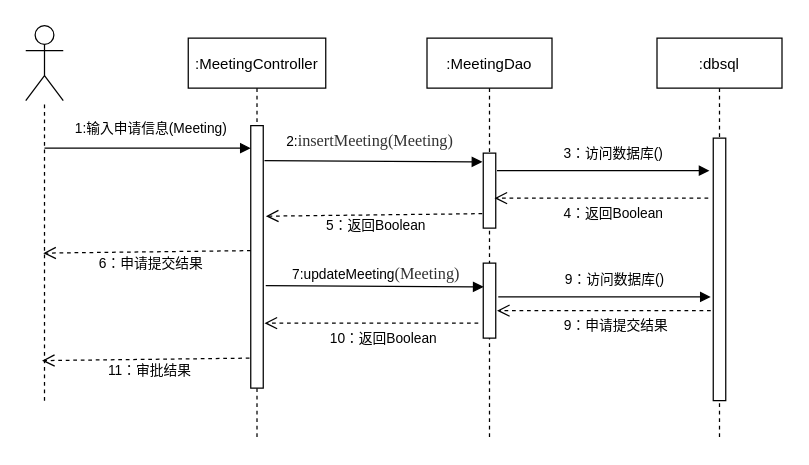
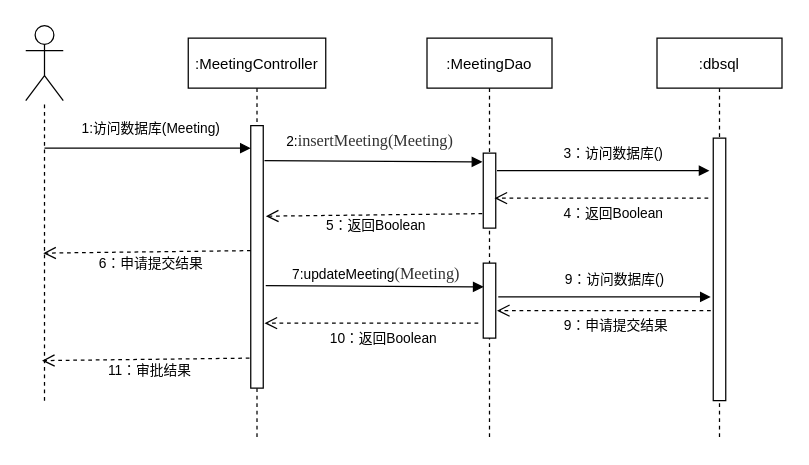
(151, 128) -> (151, 128)
